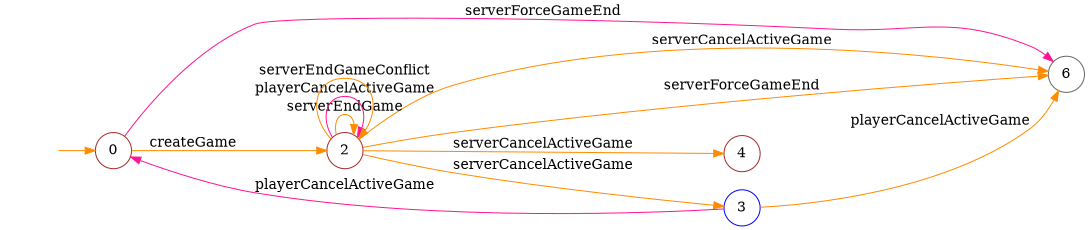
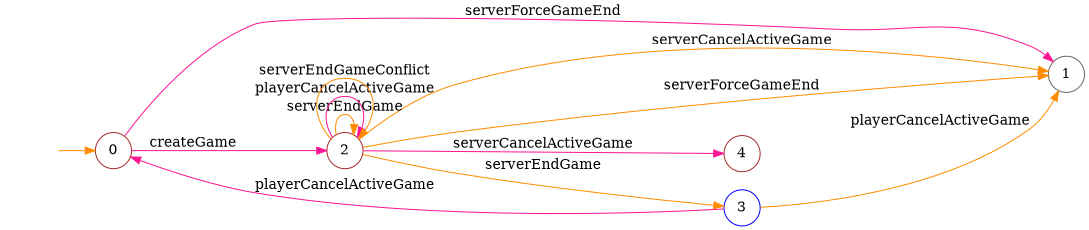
(1066, 74) -> (1066, 74)
(224, 151) -> (224, 151)
(538, 152) -> (538, 152)
(543, 165) -> (543, 165)
